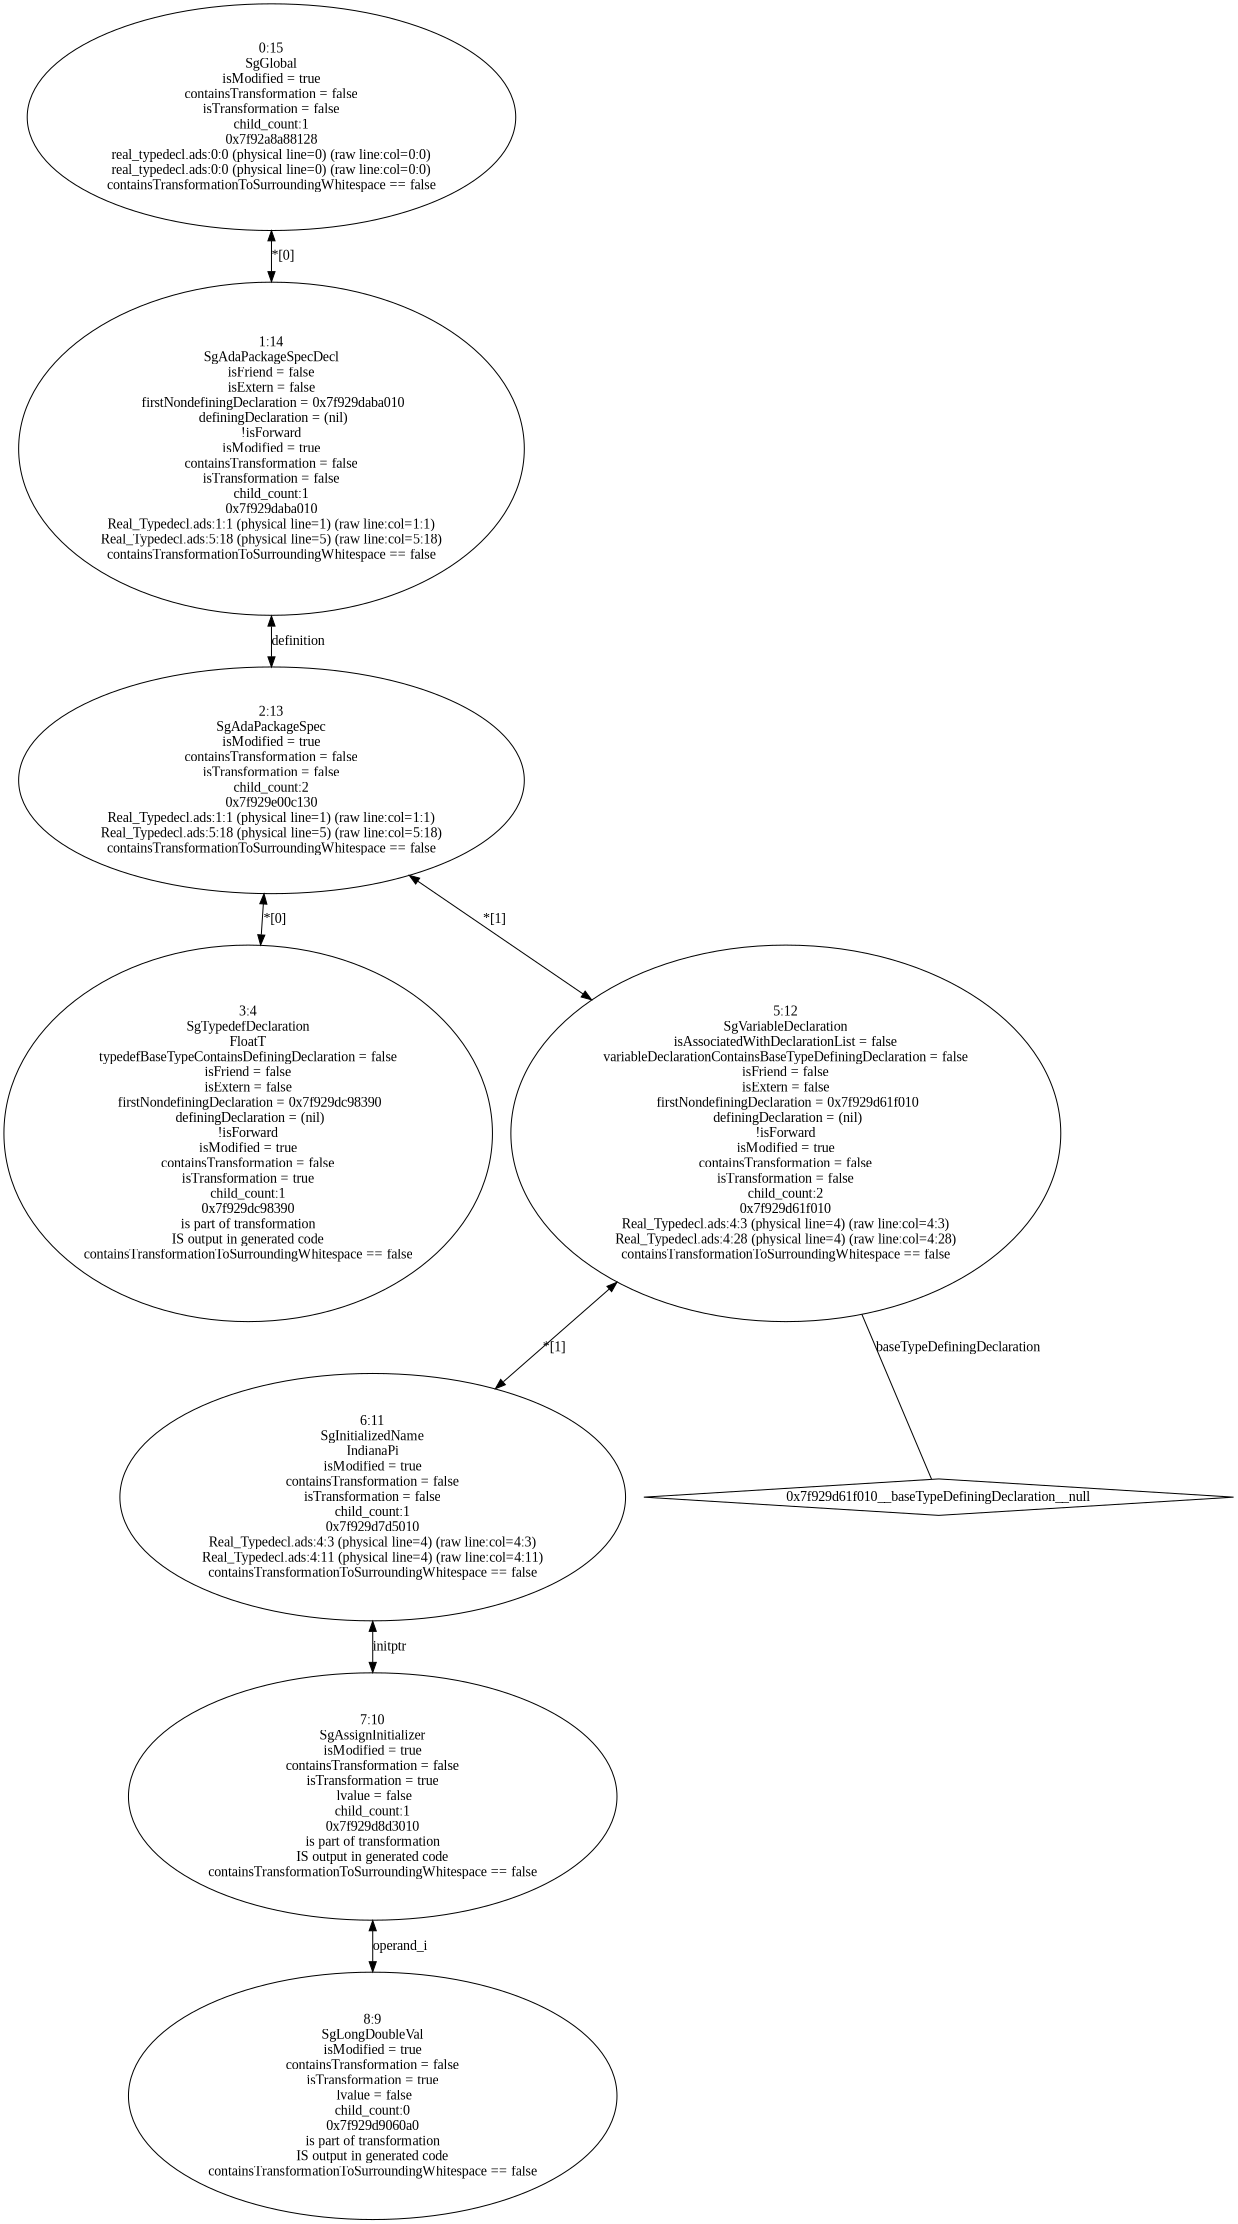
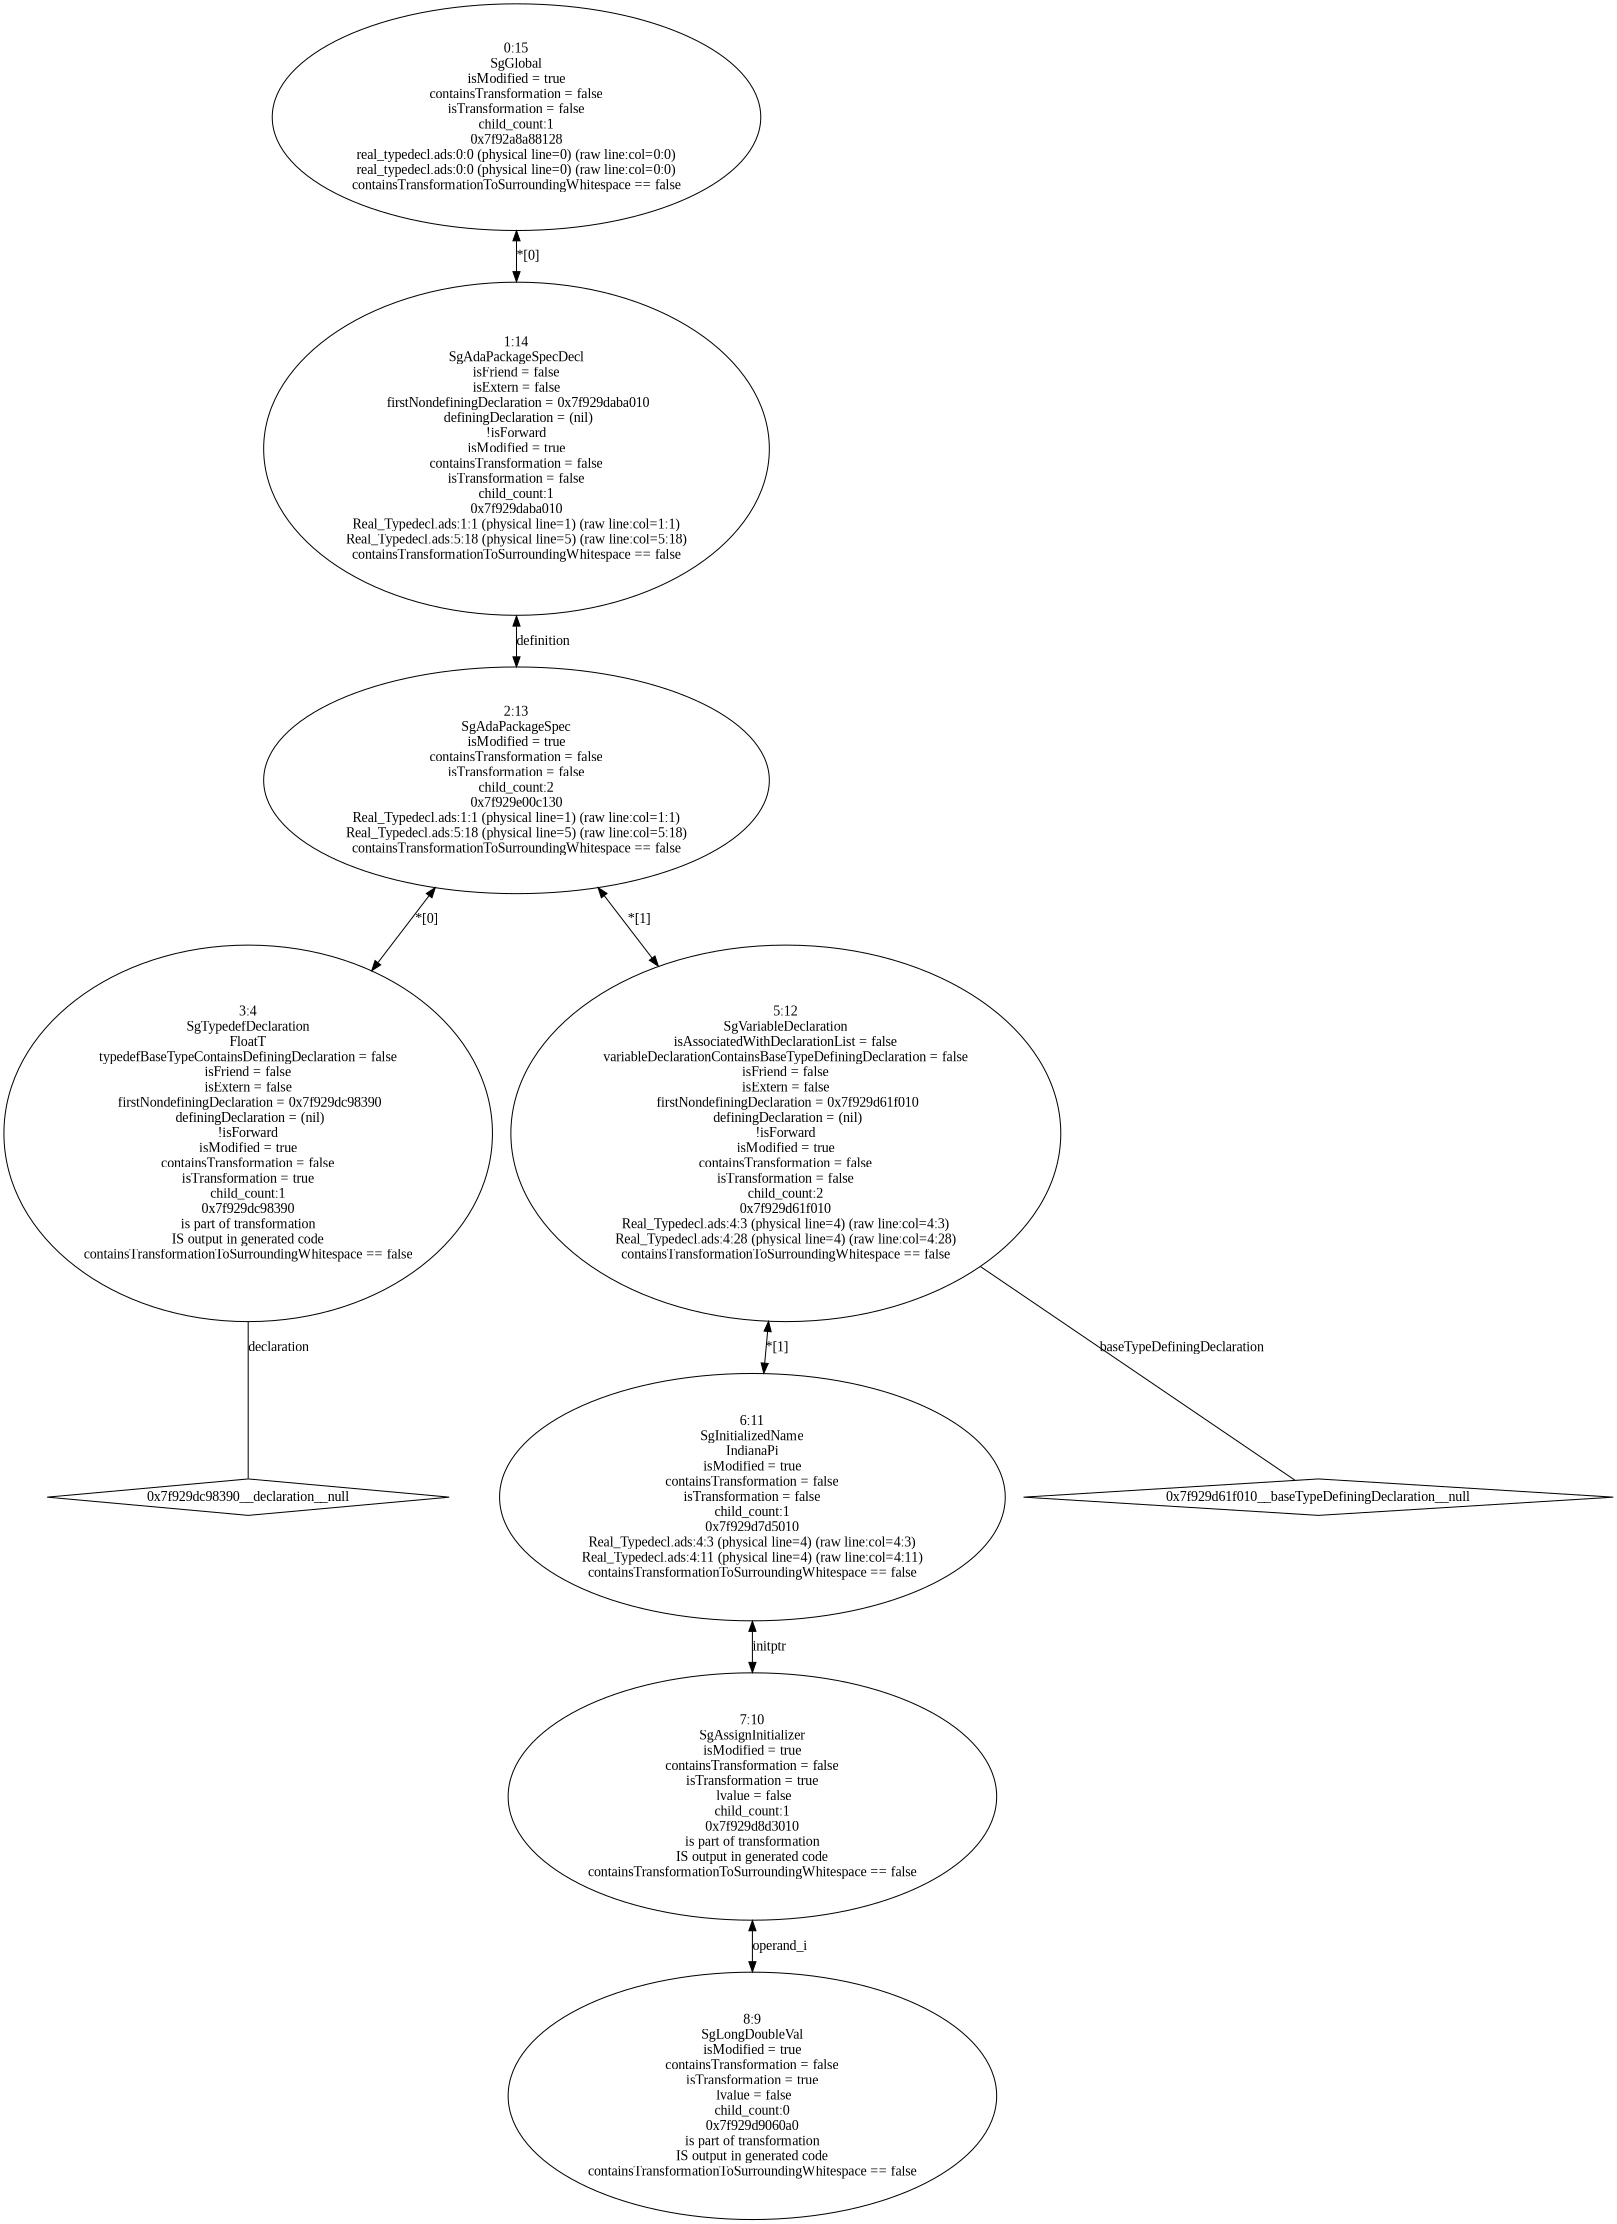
none -> (248, 1497)
